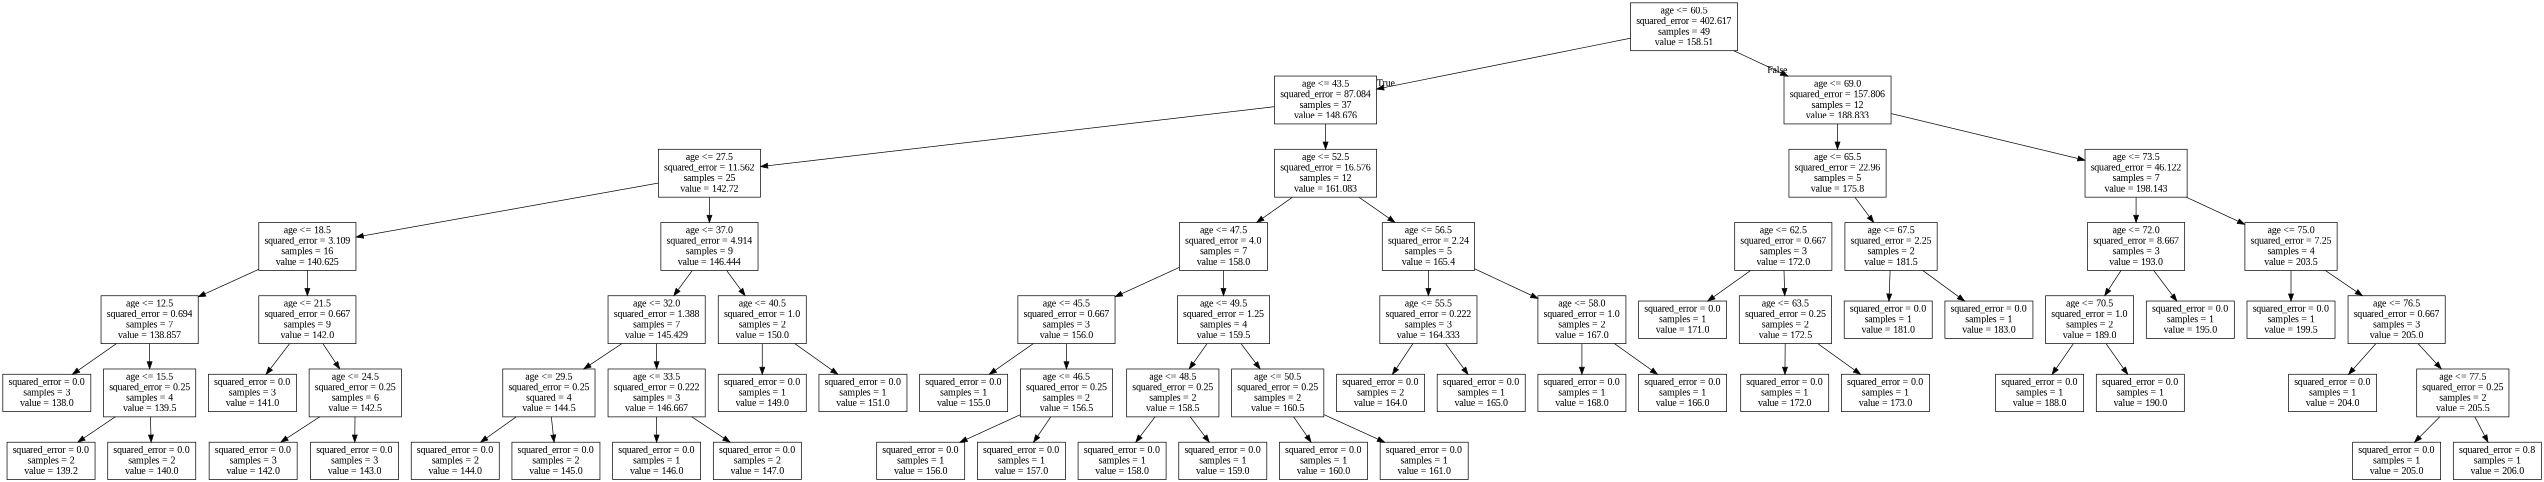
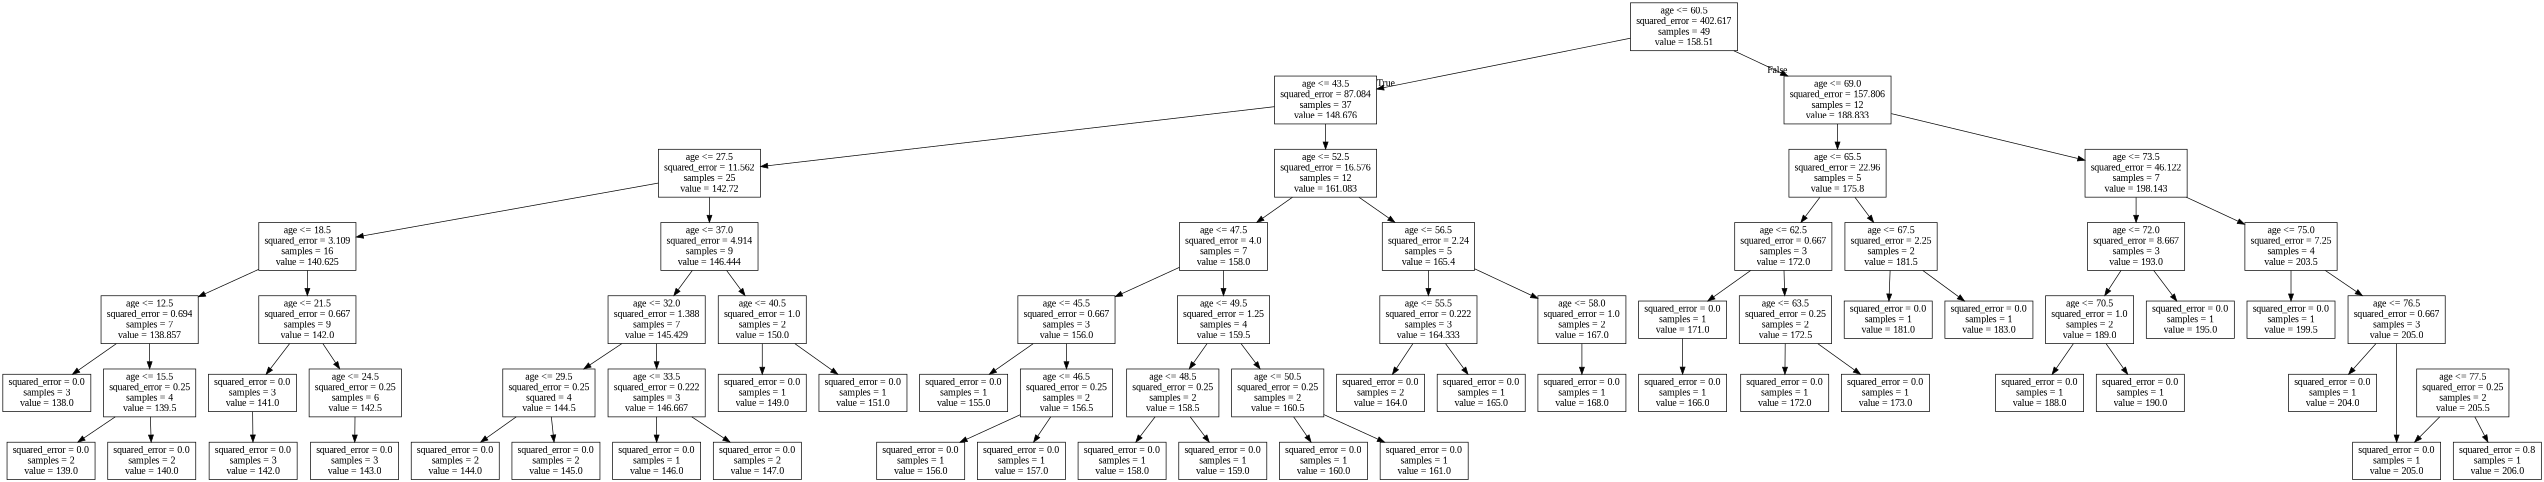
none -> (1813, 207)
(2427, 354) -> (2397, 389)
(1633, 357) -> (1683, 353)
(303, 428) -> (253, 423)
(51, 461) -> (51, 461)
